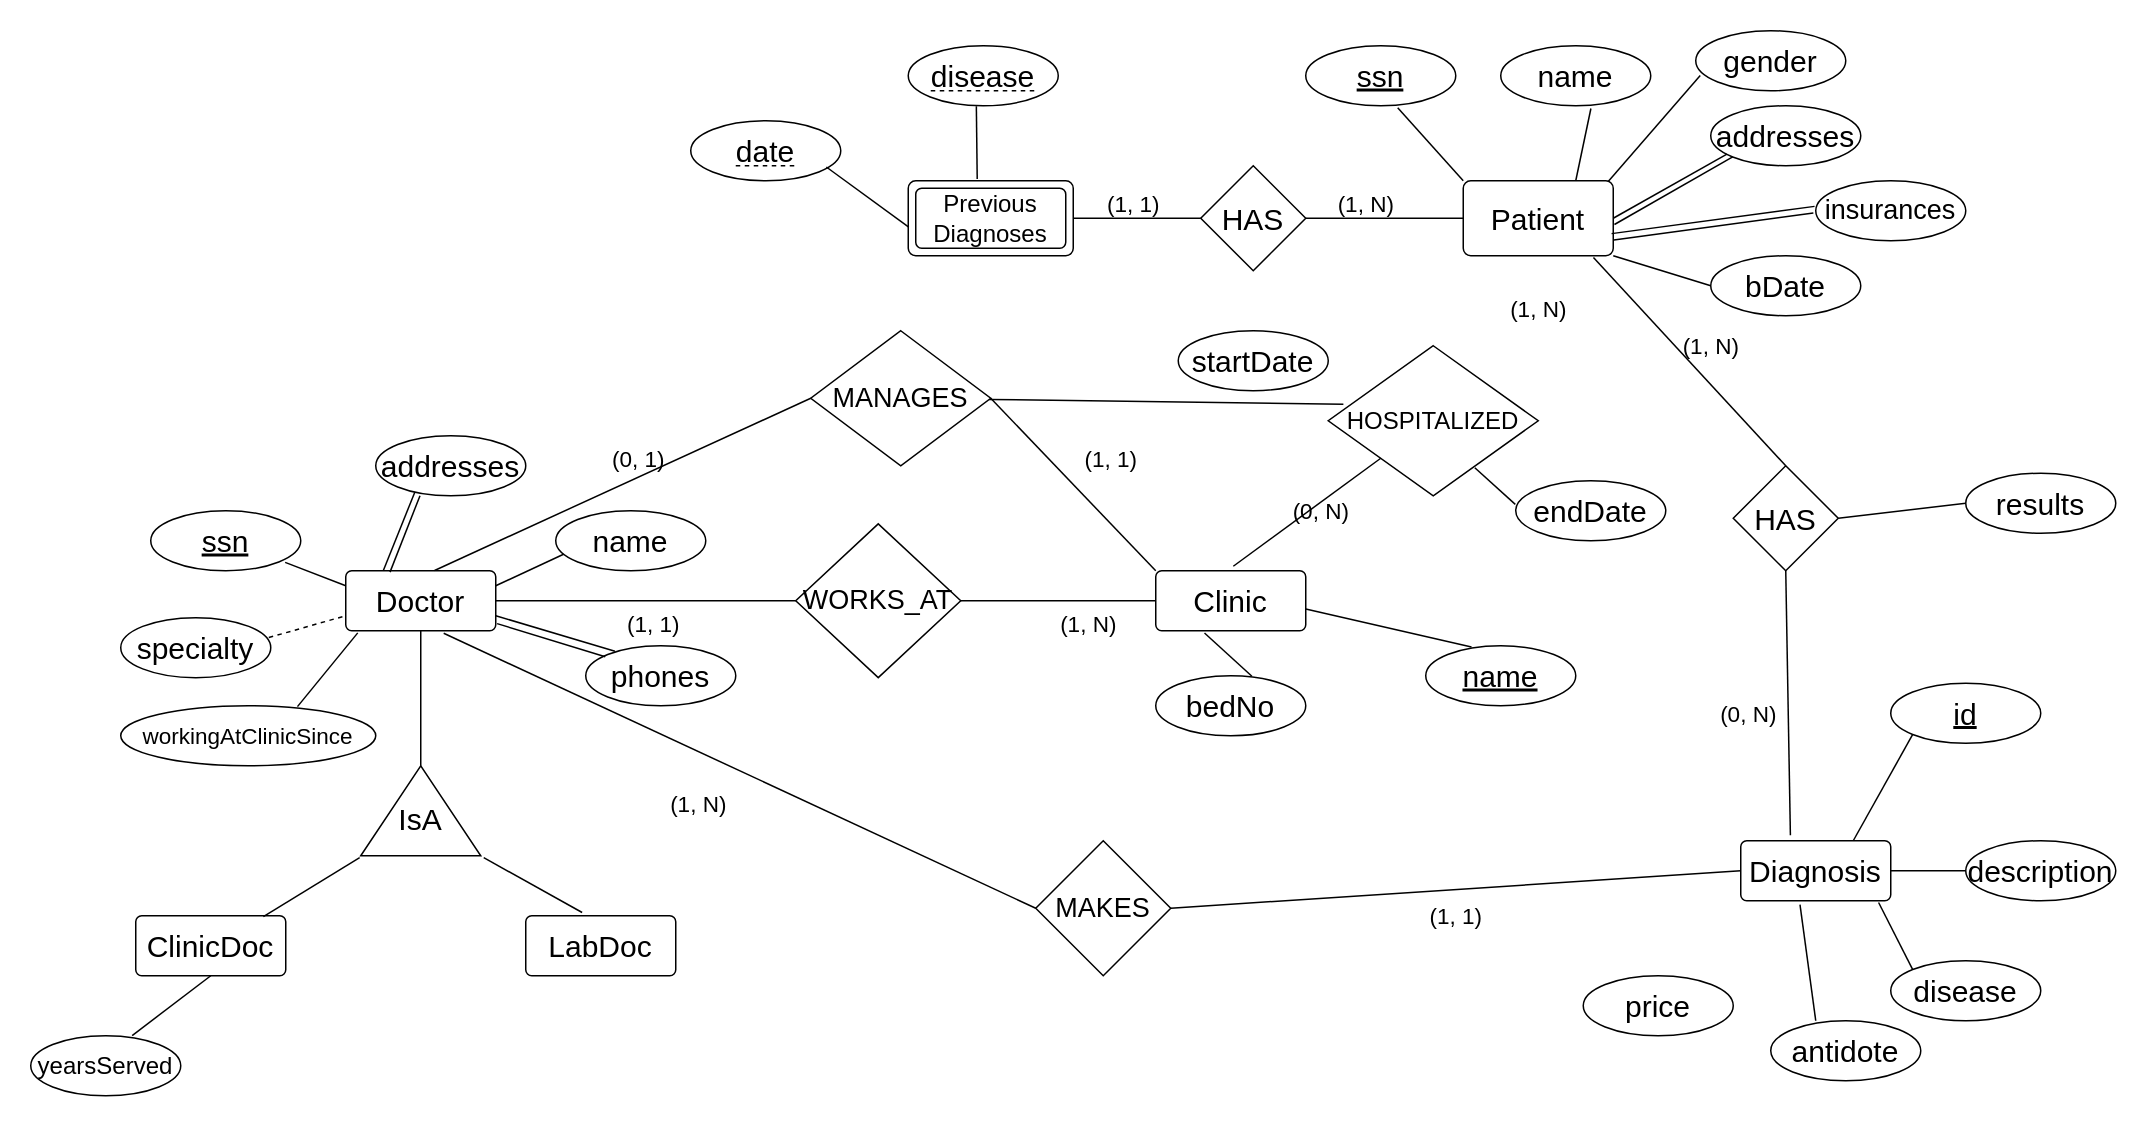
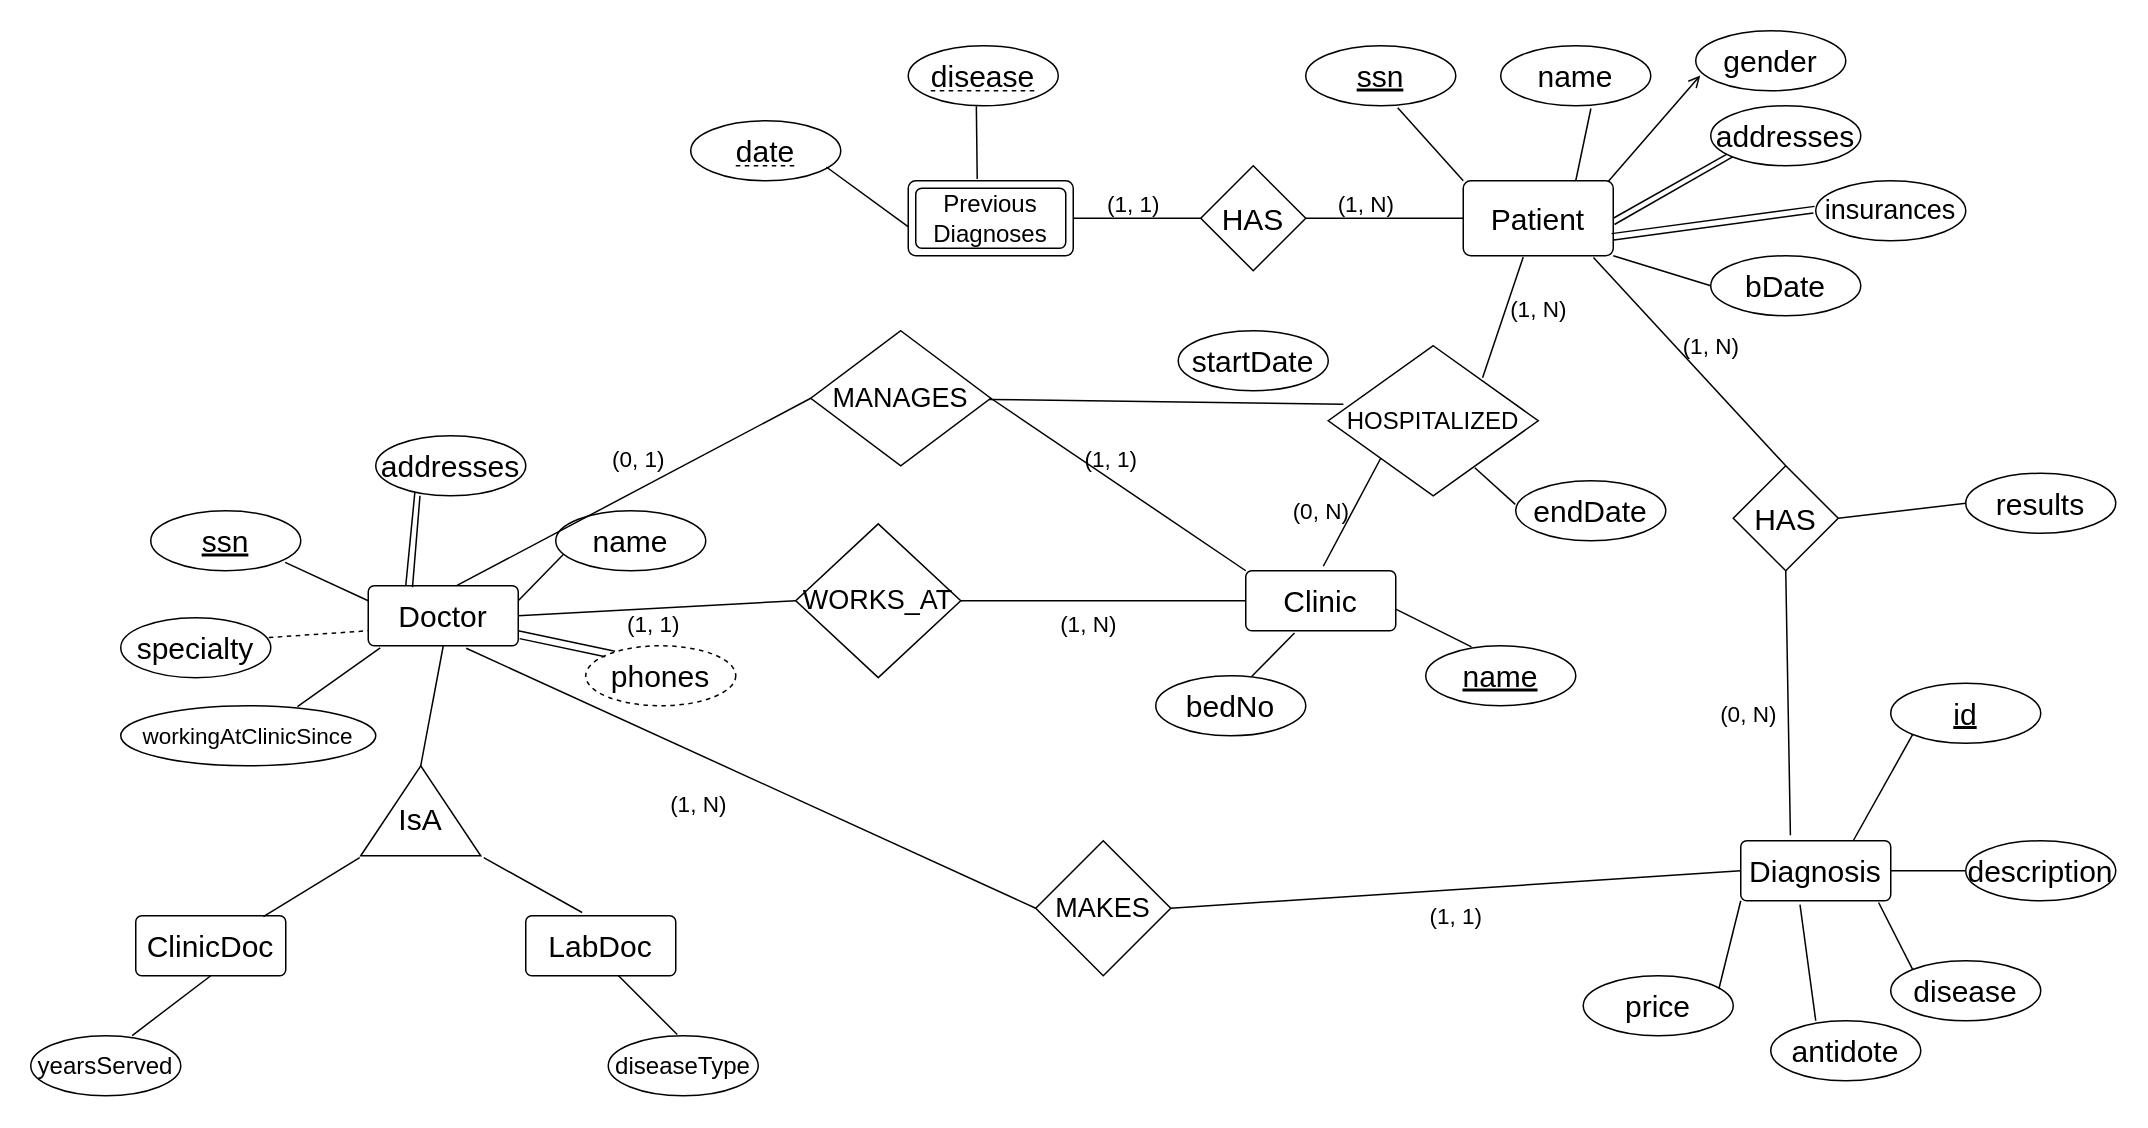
(1697, 79) -> (1696, 80)
none -> (1503, 318)
(421, 601) -> (443, 616)
(1231, 601) -> (1321, 601)
(661, 676) -> (661, 676)
none -> (1730, 945)
none -> (648, 1005)
none -> (683, 1066)
